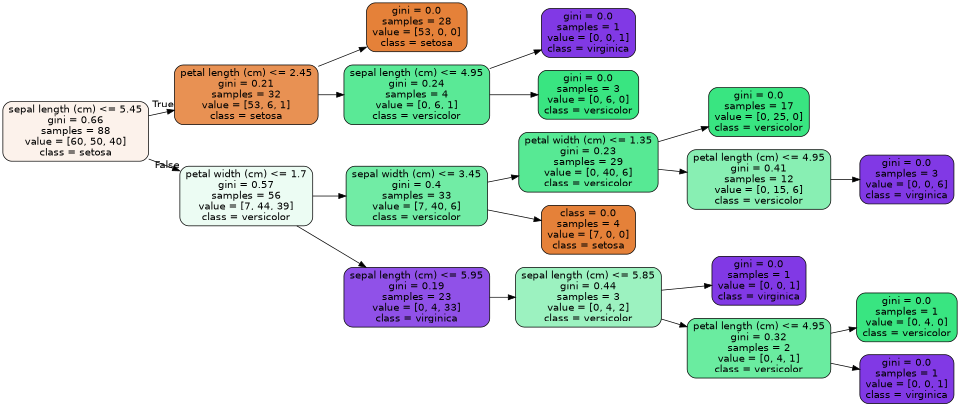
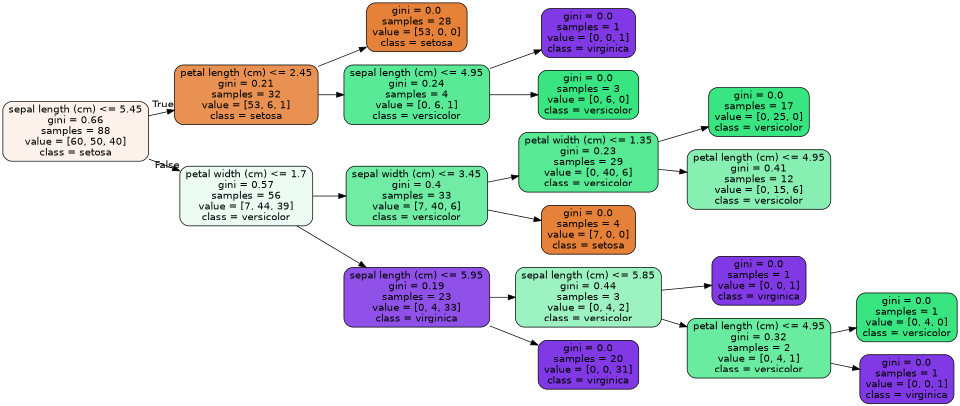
(907, 180) -> none
(588, 230) -> (588, 230)
none -> (588, 365)
